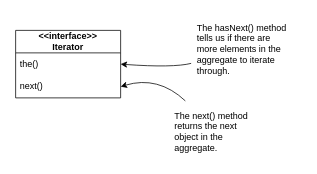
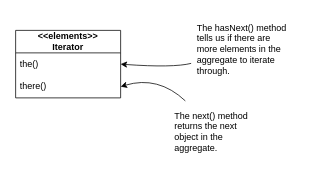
(68, 42) -> (68, 42)
(35, 87) -> (38, 87)
